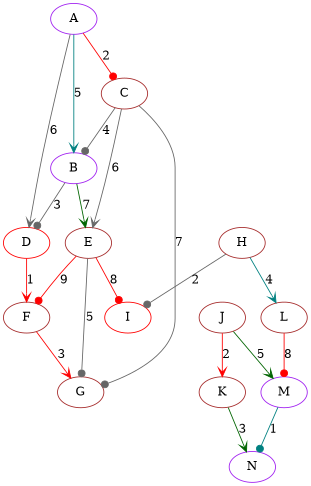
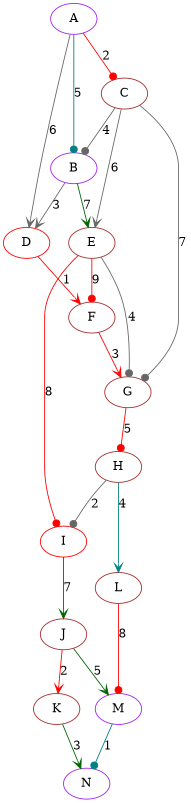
(74, 89) -> (74, 90)
(52, 203) -> (53, 202)
(90, 318) -> (132, 318)
none -> (124, 426)
none -> (64, 583)
